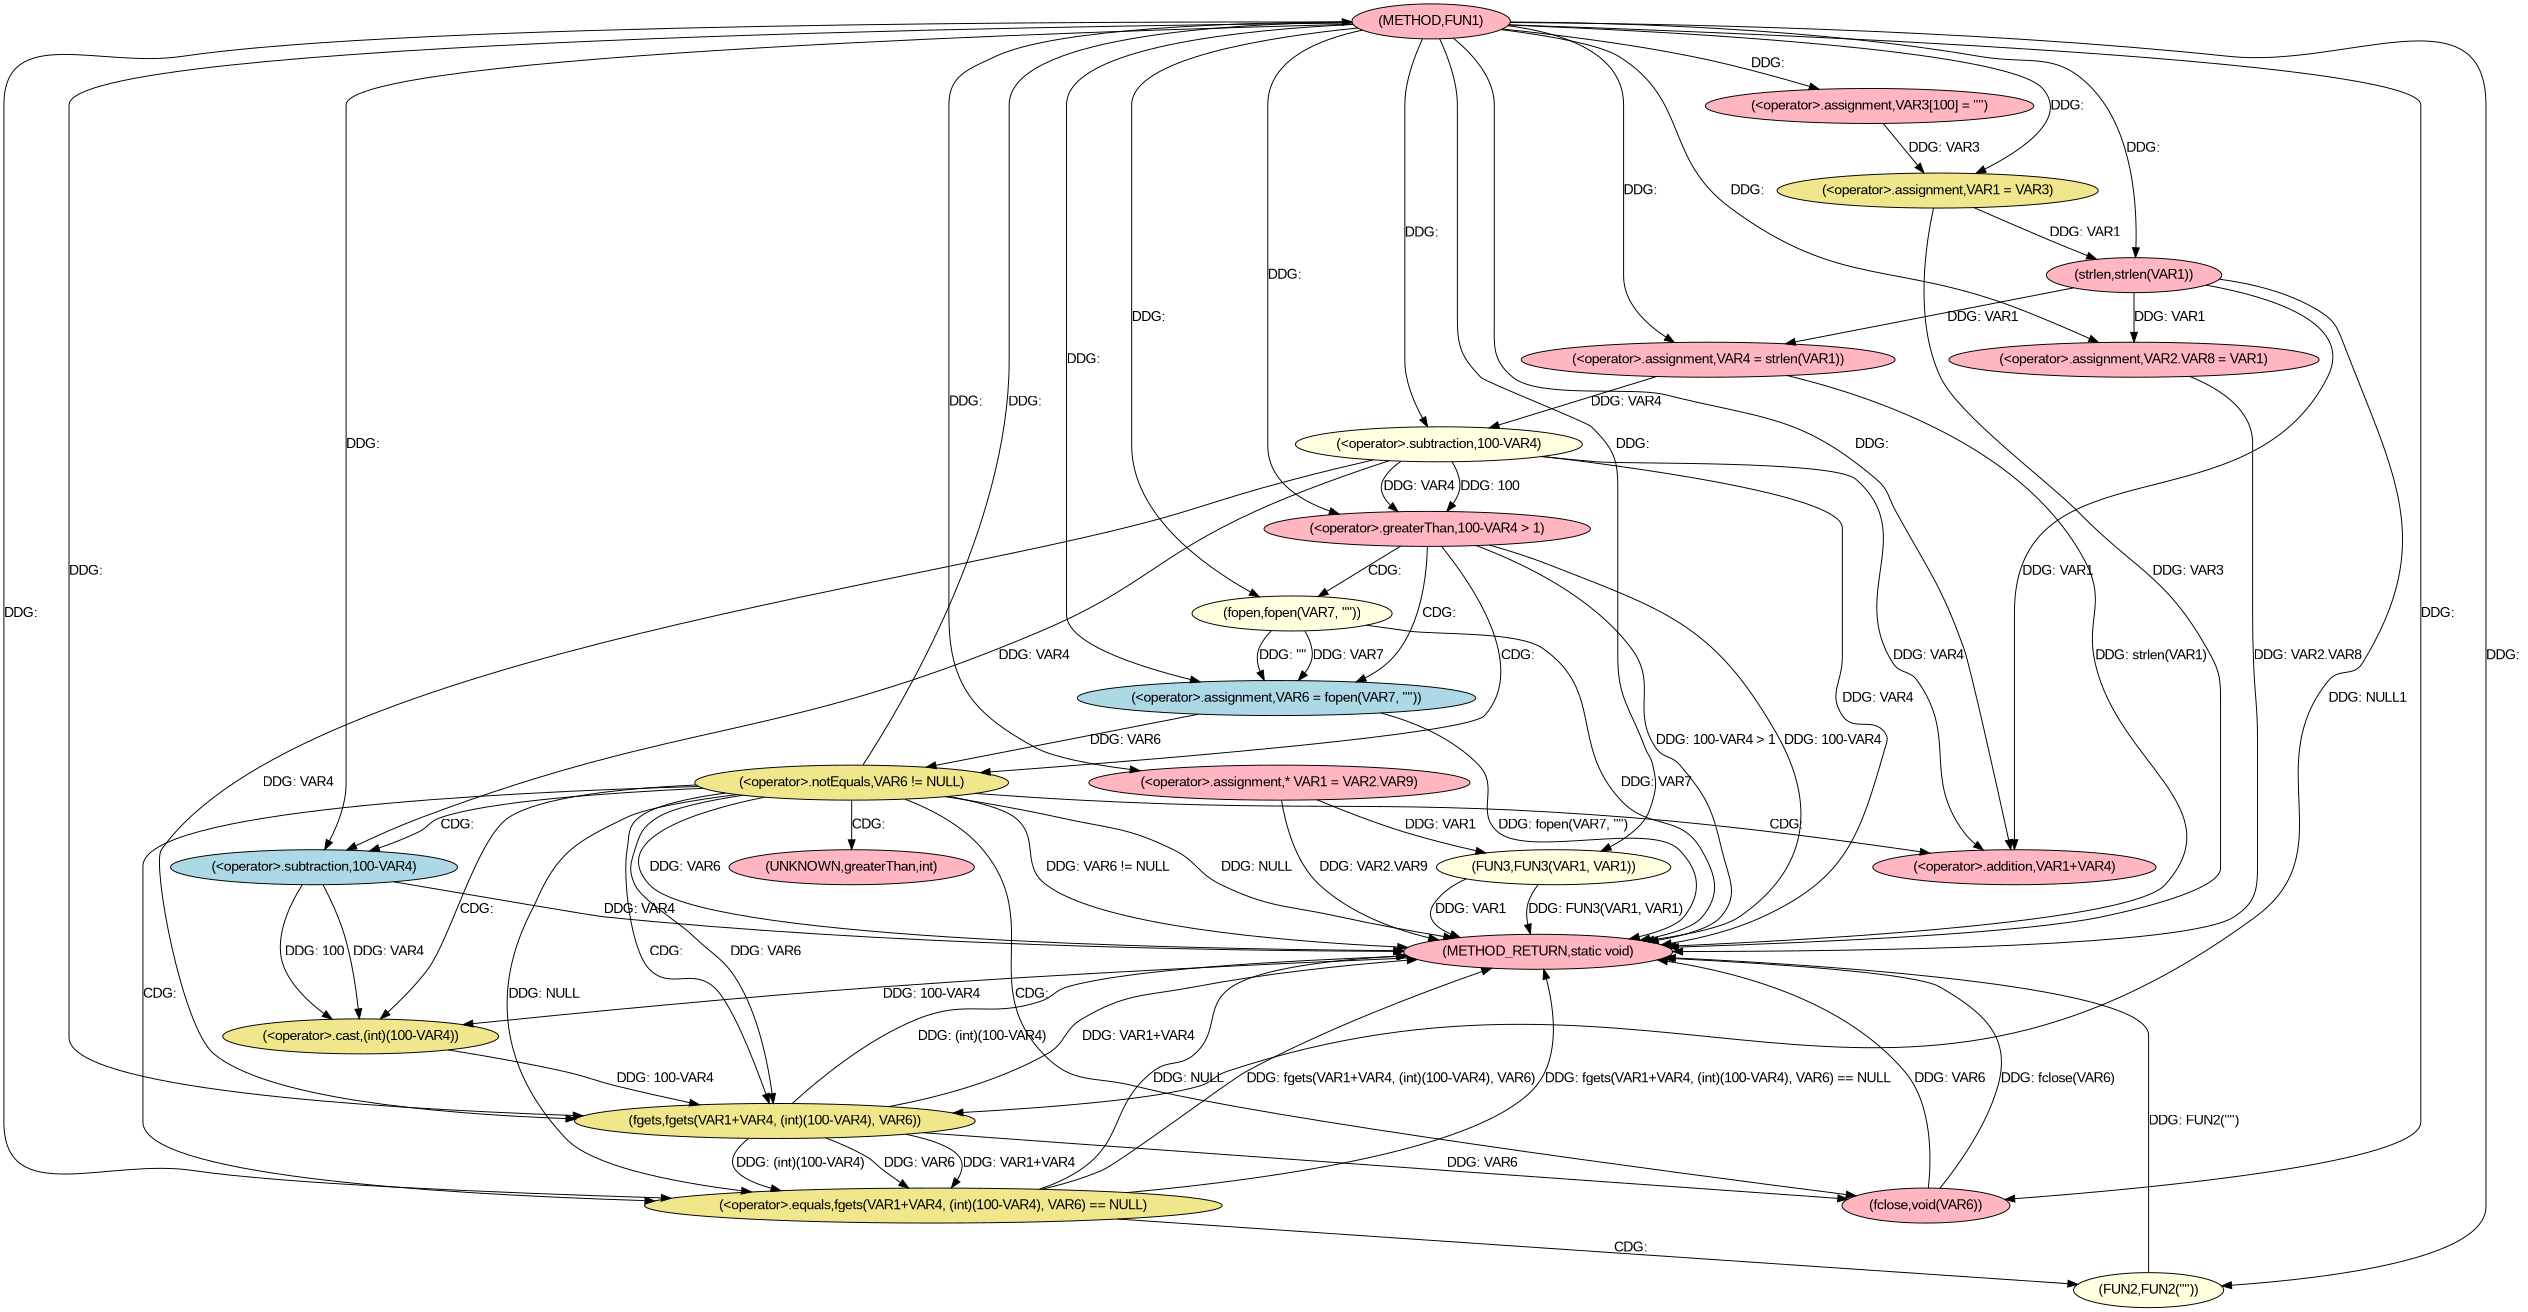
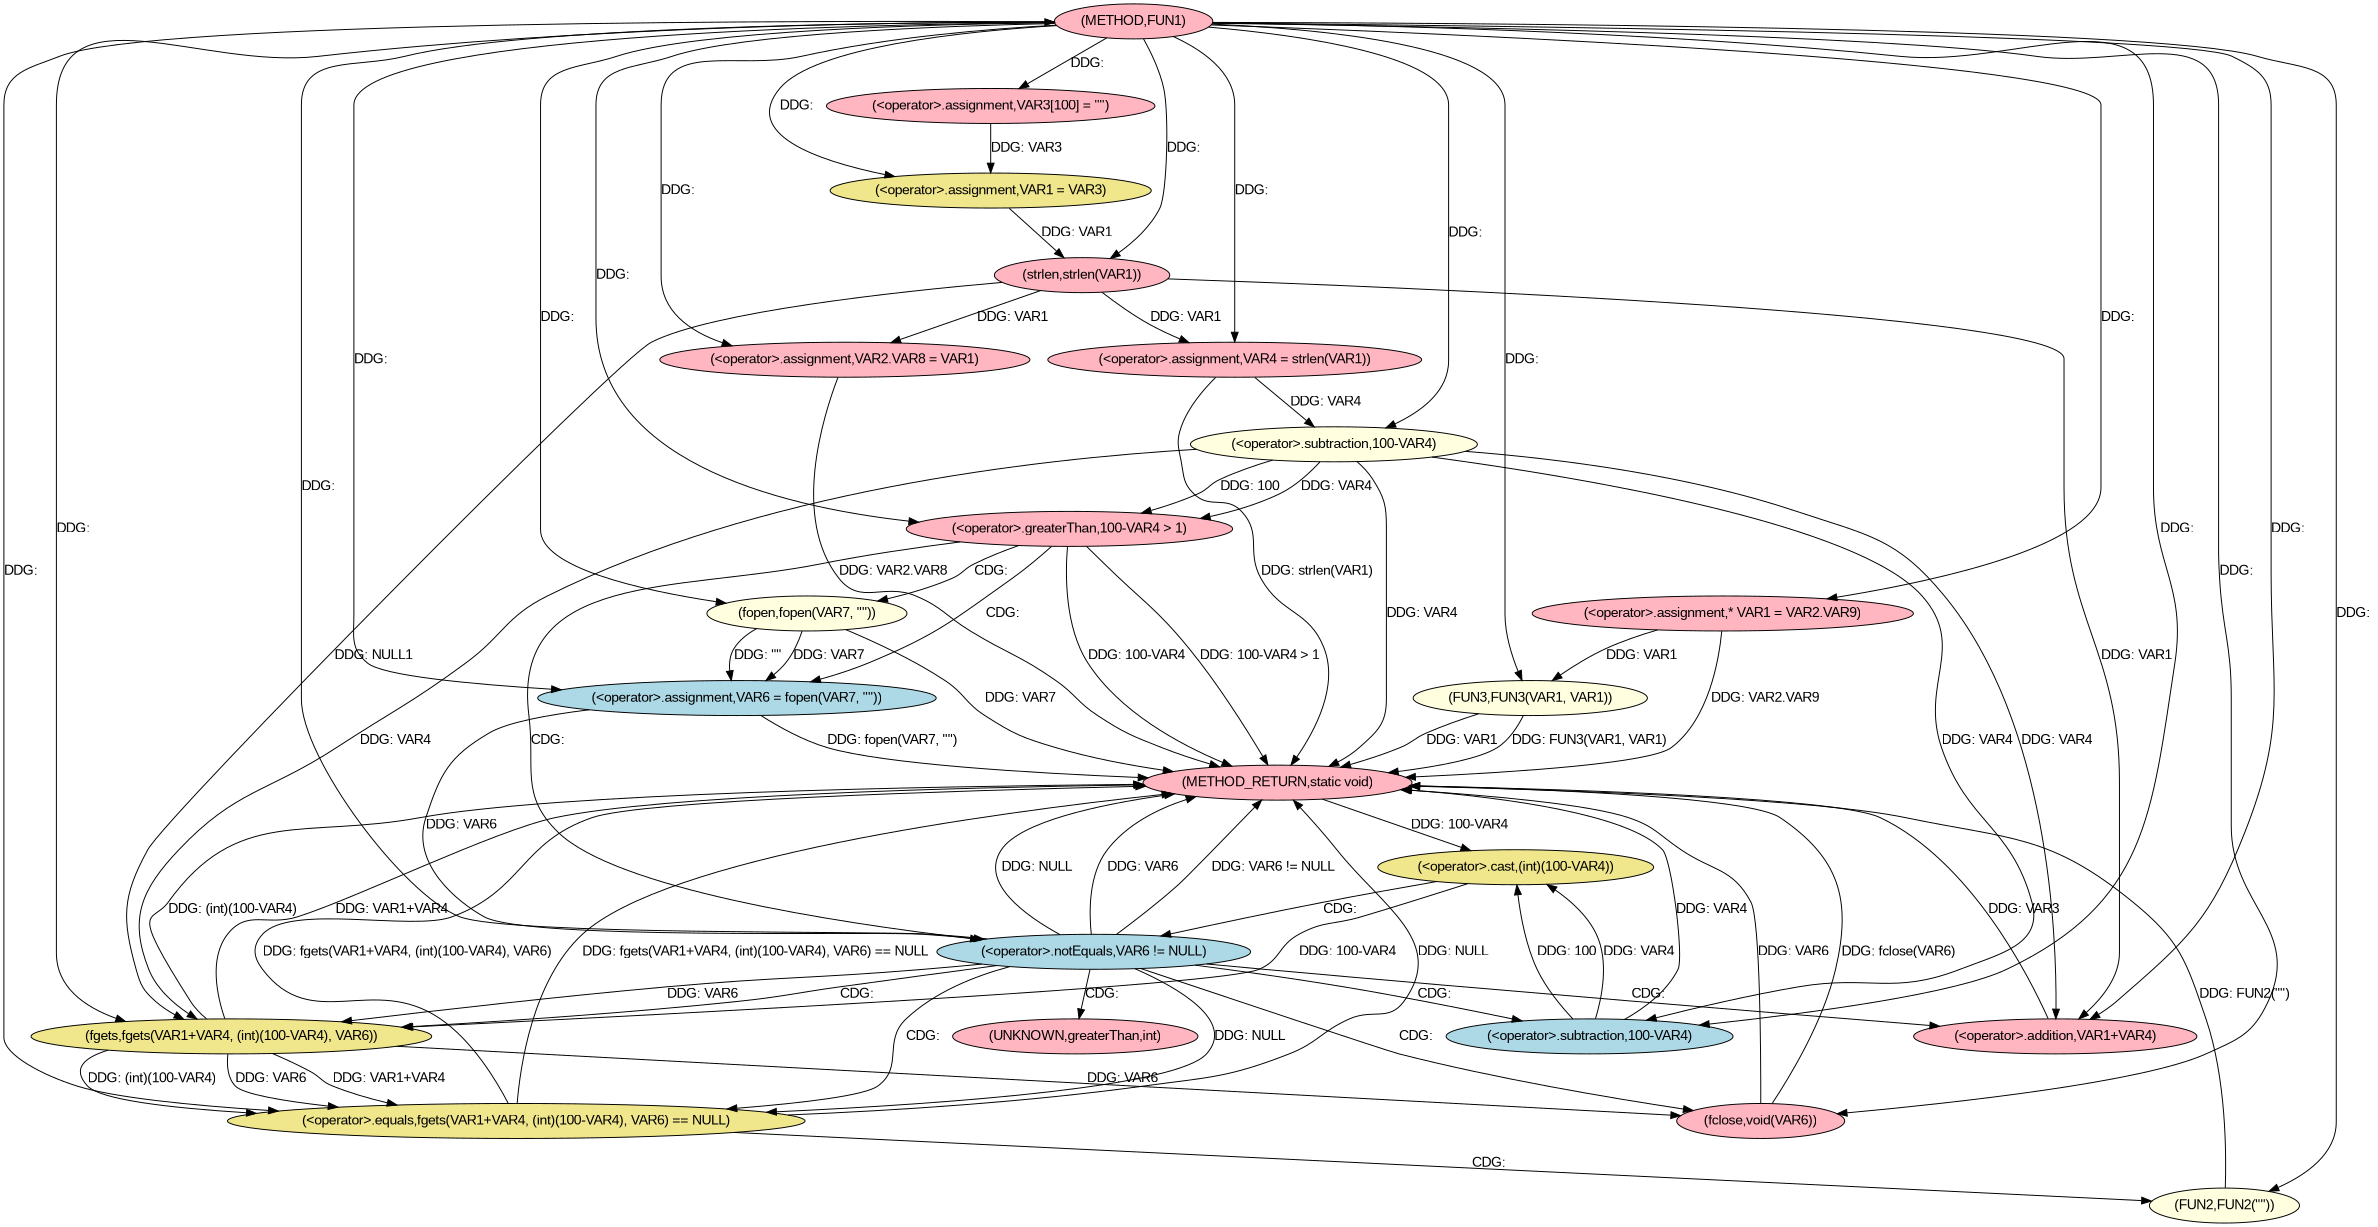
(2221, 758) -> (1890, 824)
(852, 783) -> (1094, 952)
(495, 832) -> (1303, 906)
